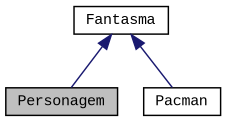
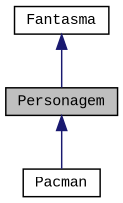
(156, 67) -> (62, 150)
